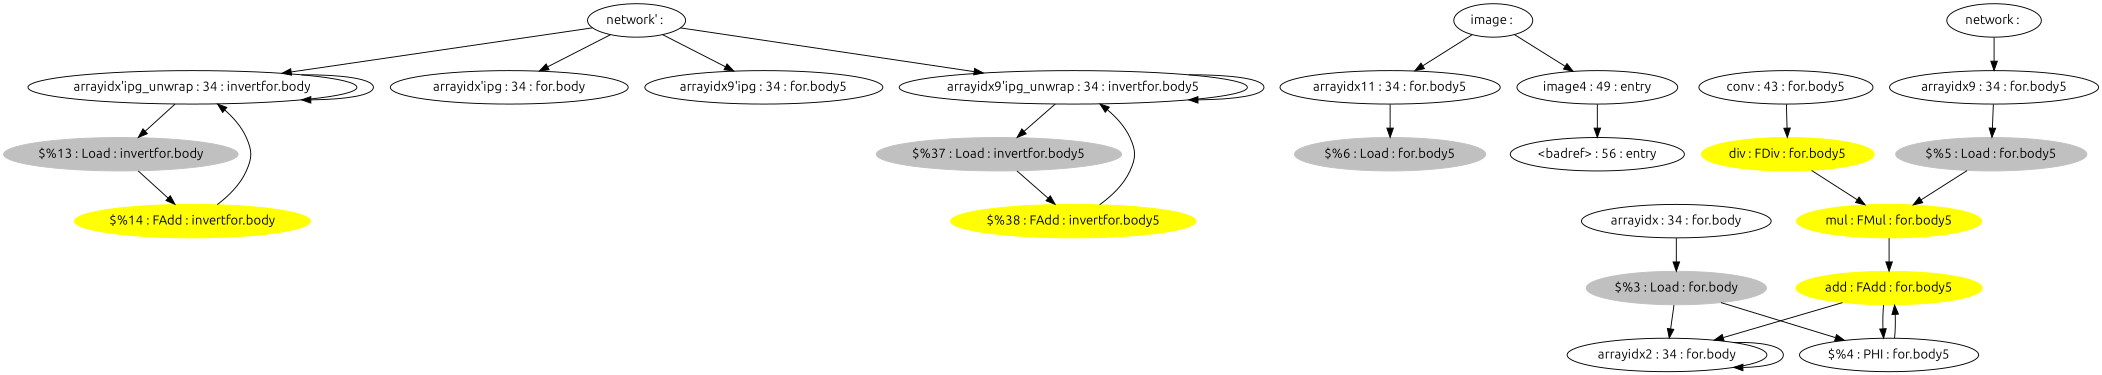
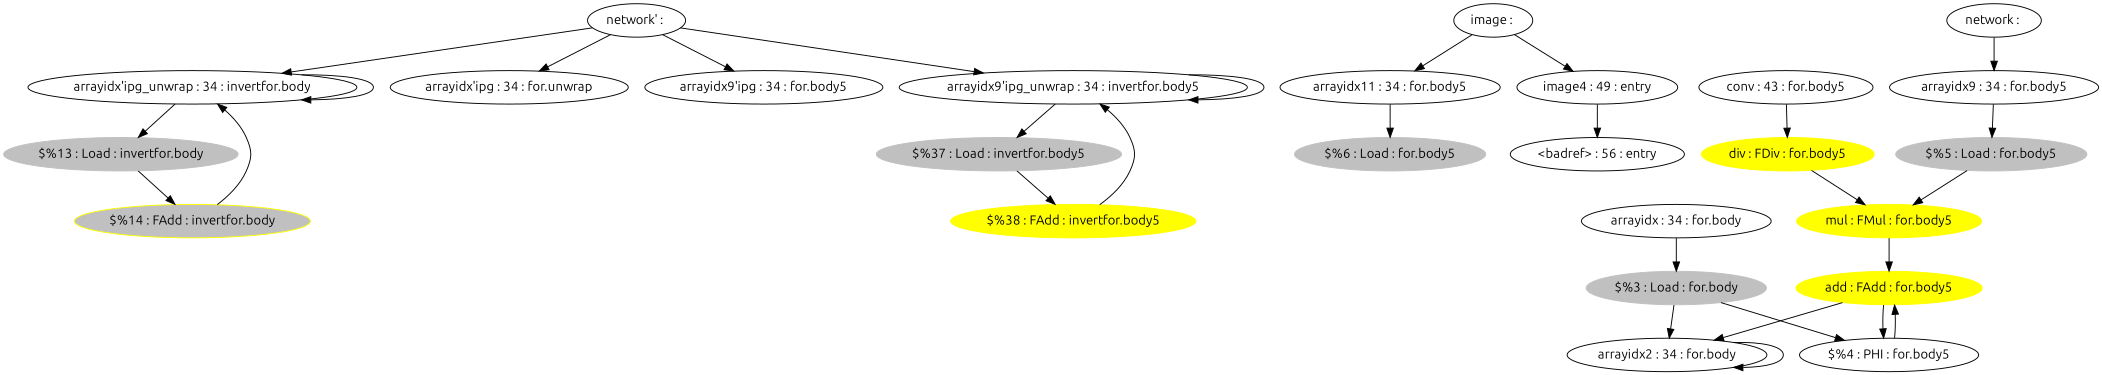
(509, 87) -> (509, 87)
(192, 221) -> (192, 221)
